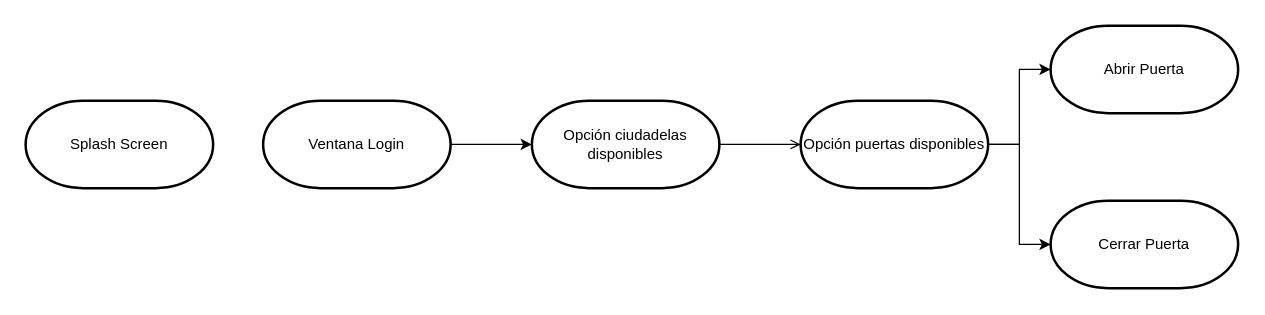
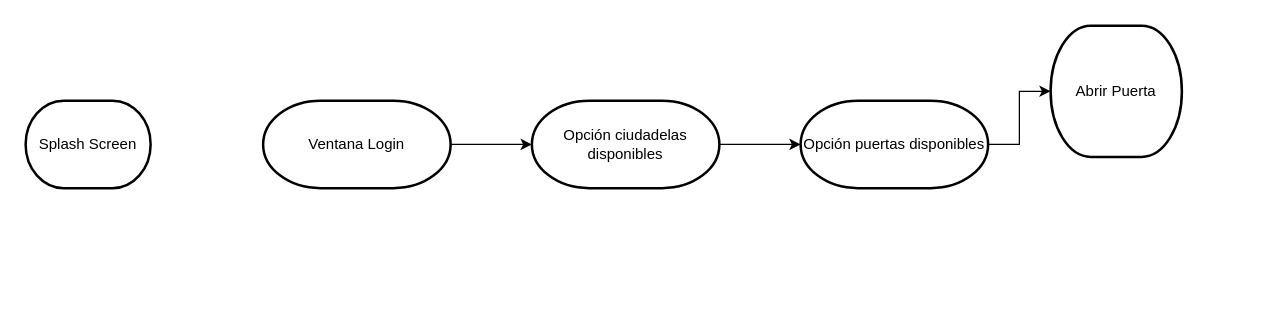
(1144, 69) -> (1116, 91)
(119, 144) -> (88, 144)
(793, 144) -> (791, 144)
(1019, 207) -> none
(1144, 244) -> none
